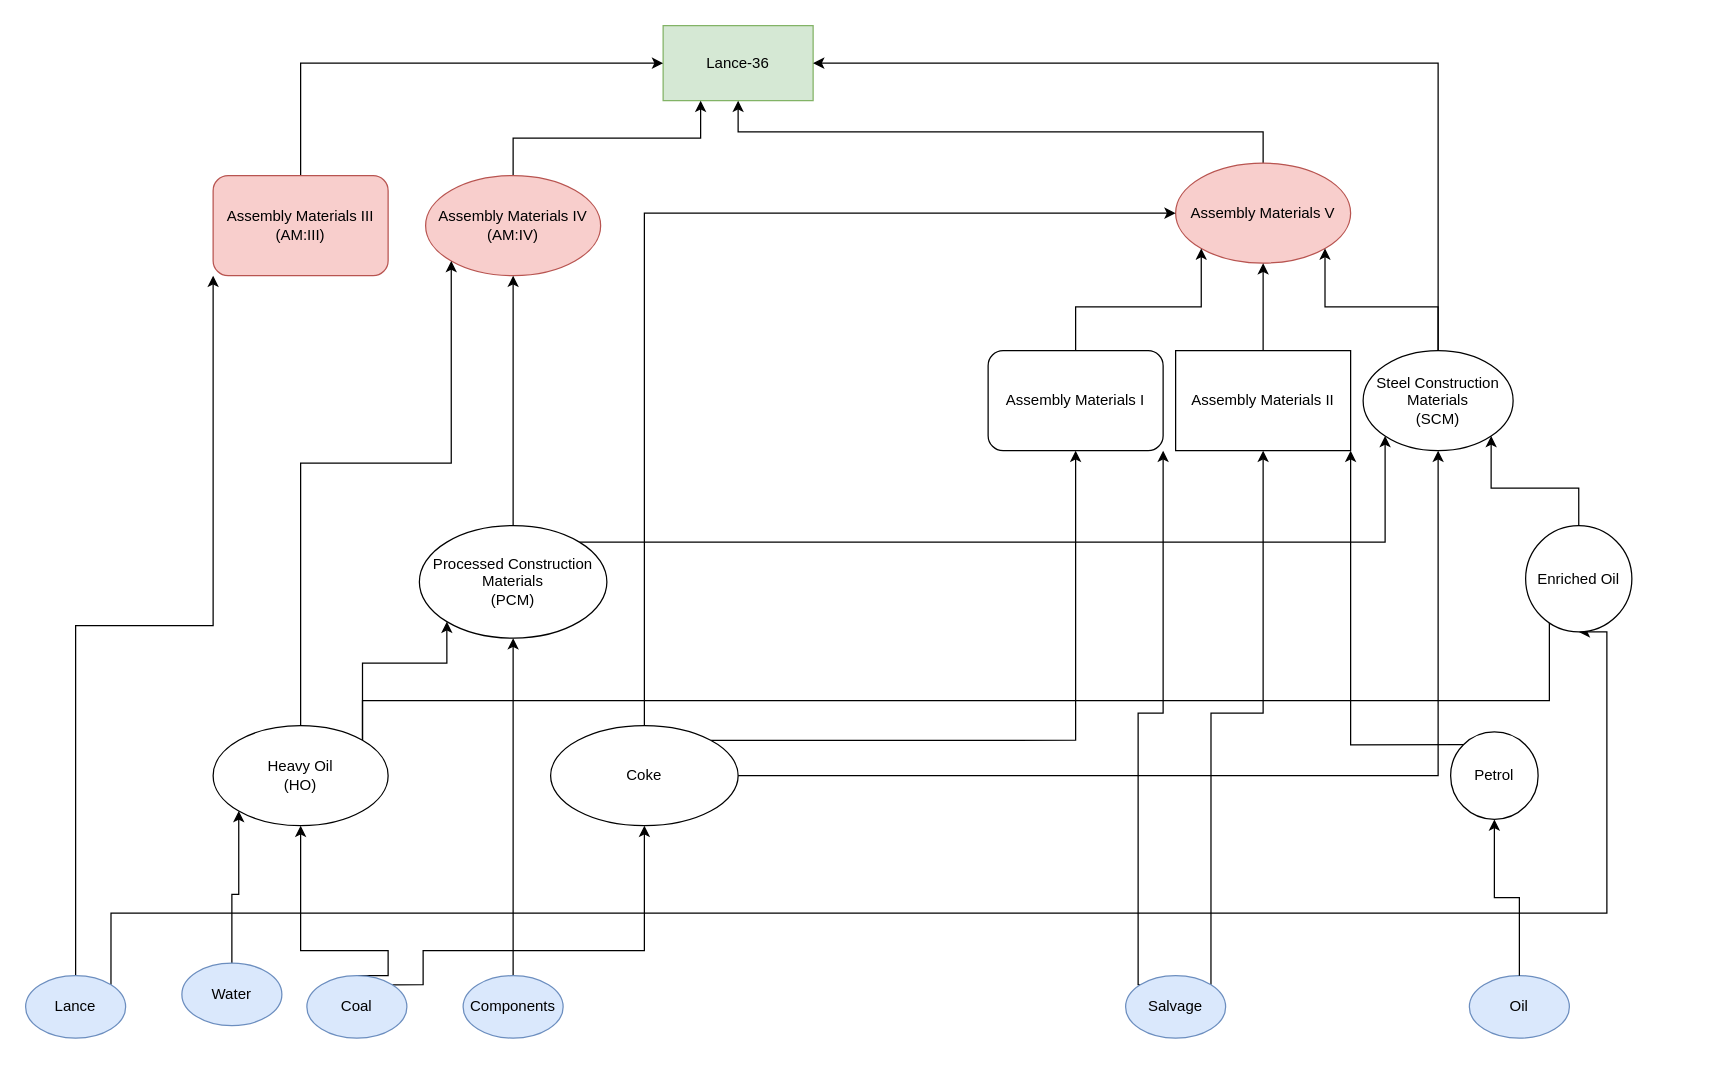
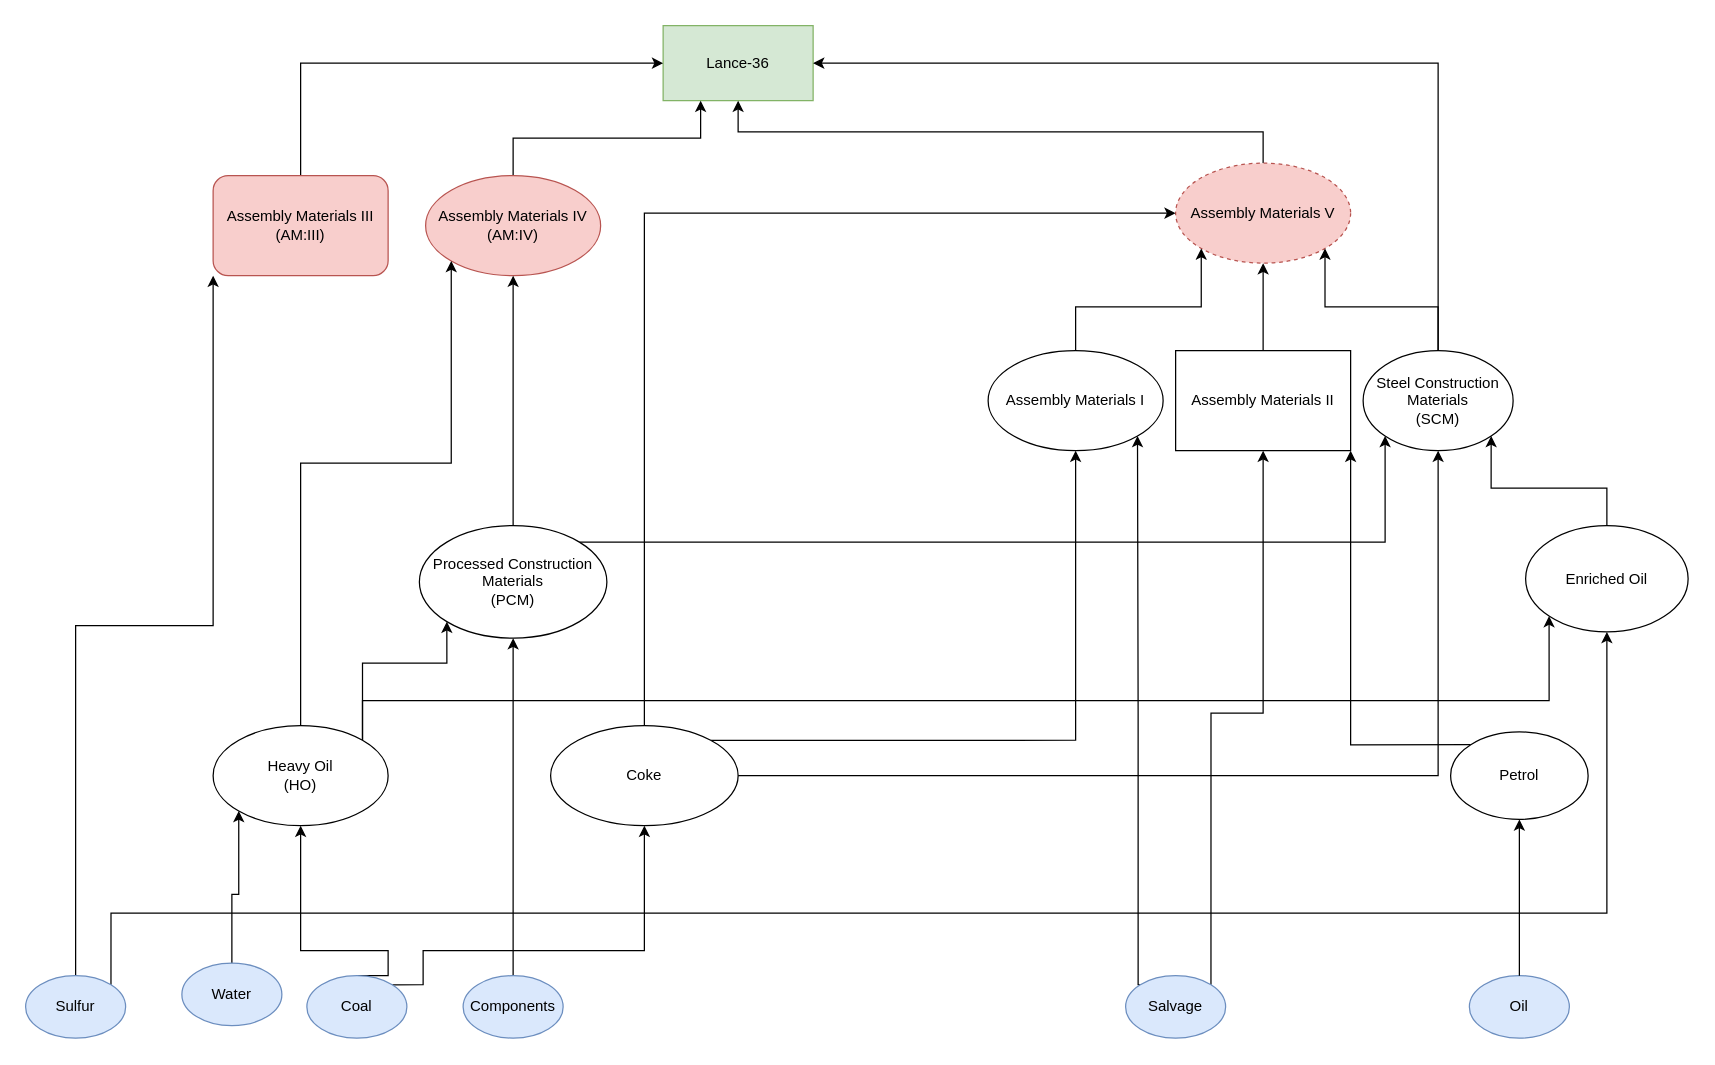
(1263, 213) -> (1263, 213)
(1076, 401) -> (1076, 401)
(1579, 579) -> (1607, 579)
(1494, 776) -> (1519, 776)
(76, 1007) -> (76, 1007)
